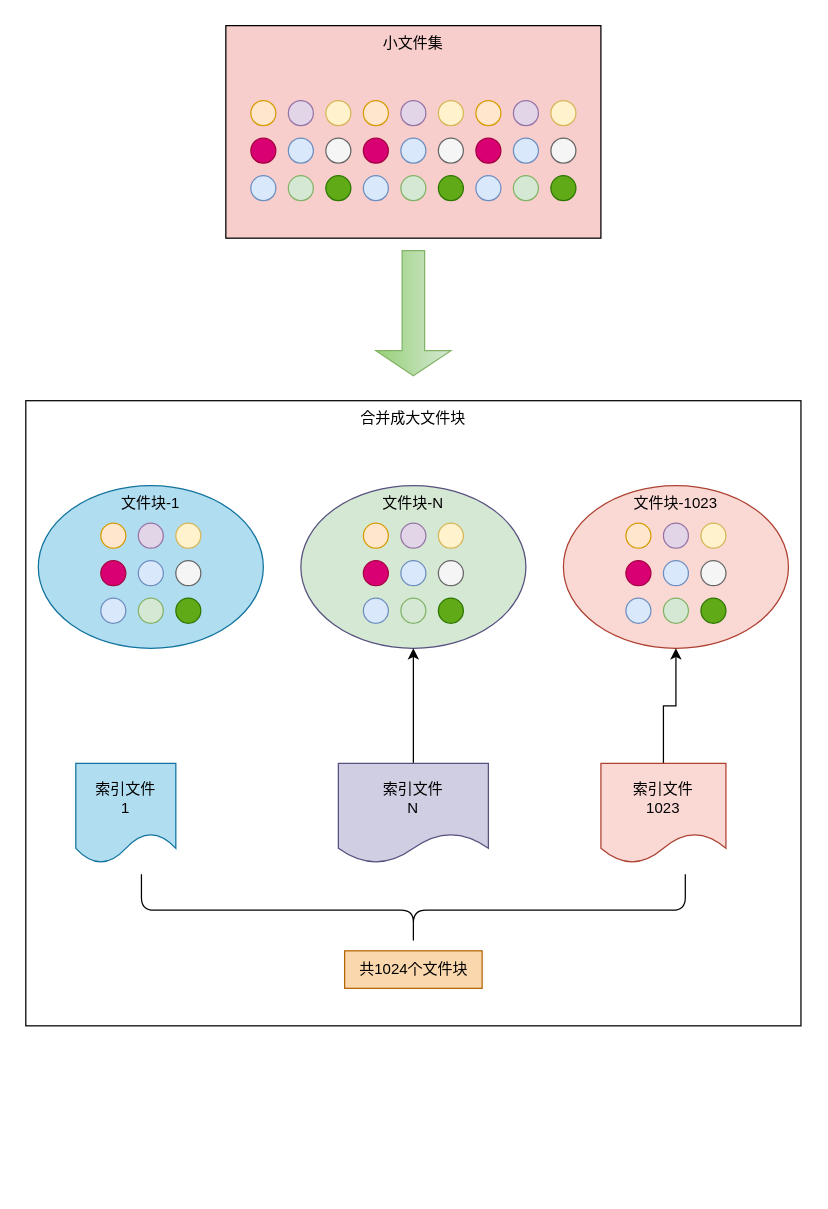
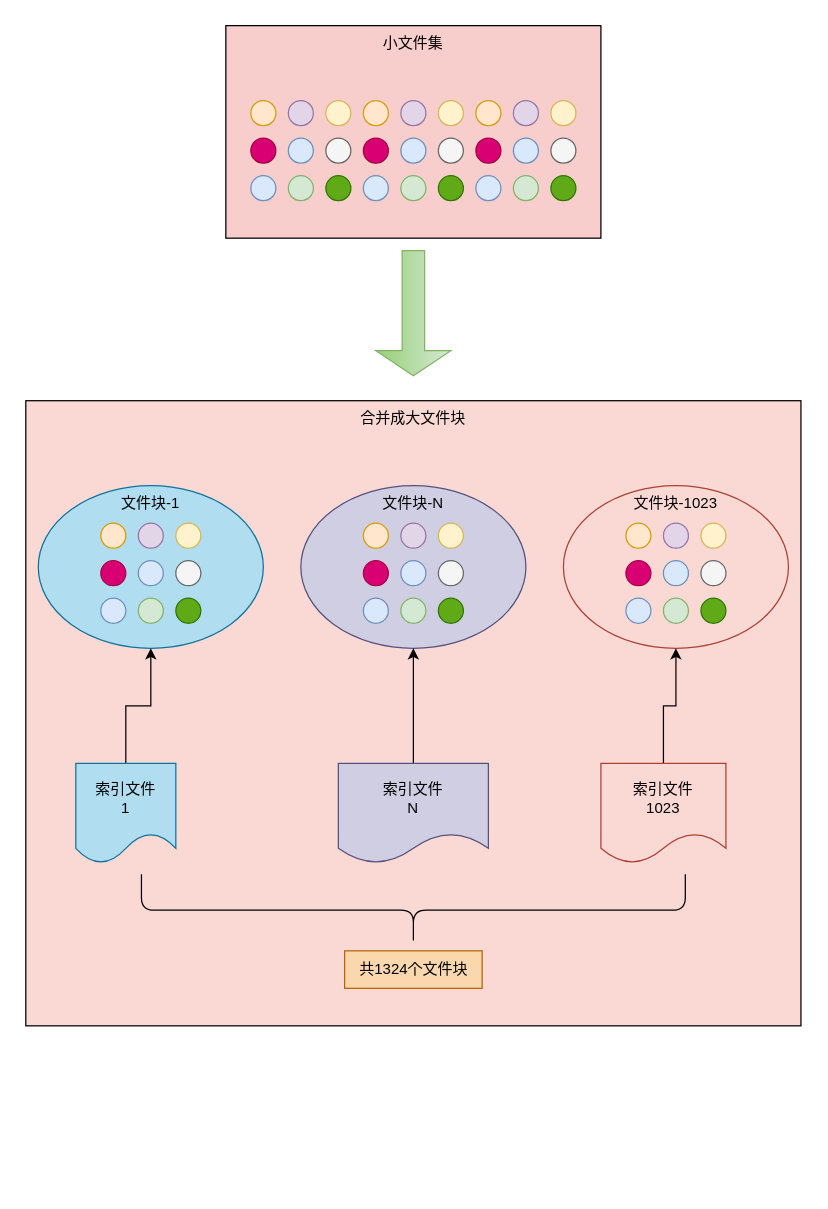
(413, 418) -> (413, 418)
(413, 503) -> (413, 503)
none -> (134, 706)
(414, 969) -> (414, 969)
